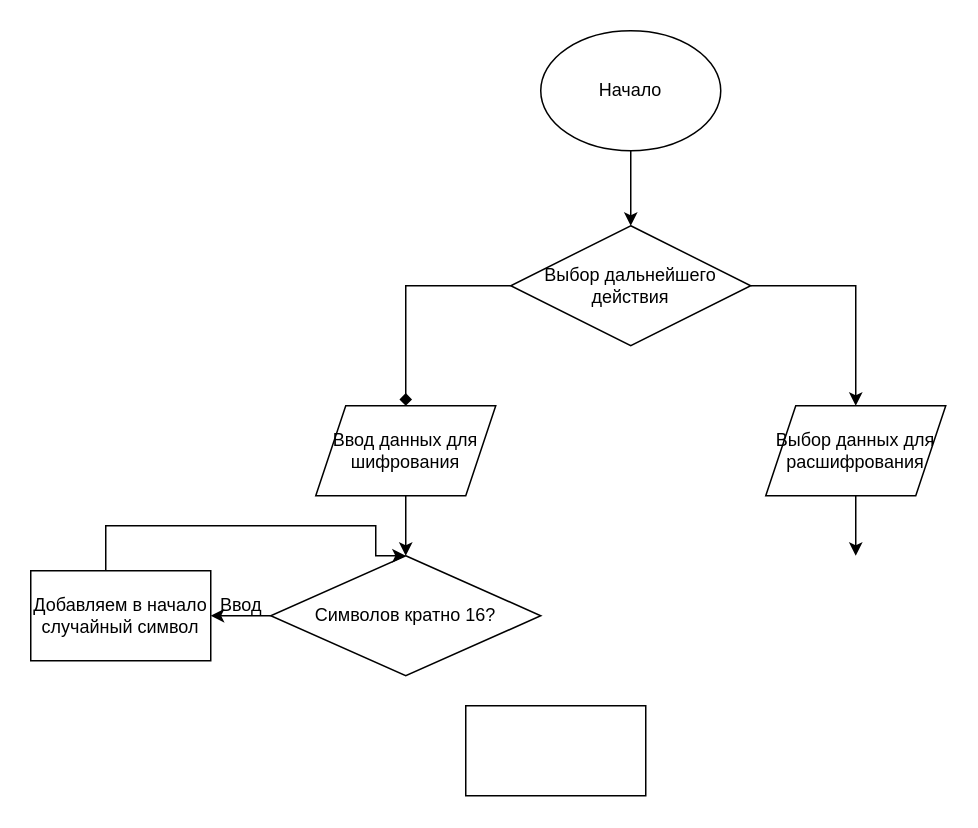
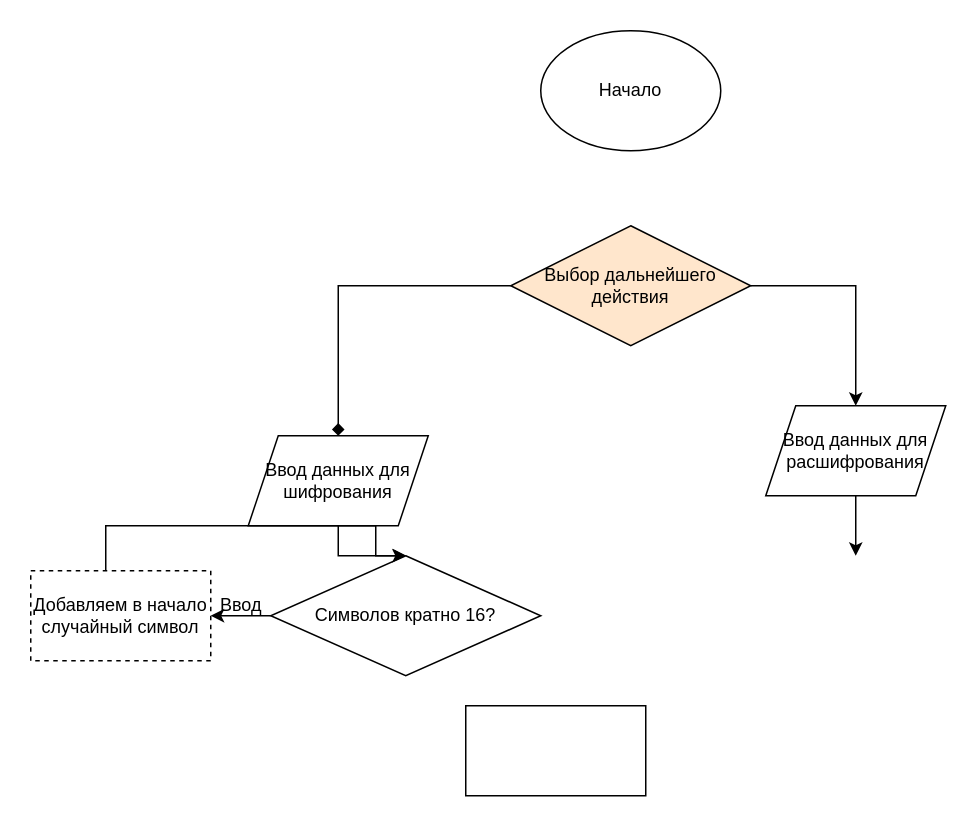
(631, 183) -> none
(631, 286) -> (631, 286)
(406, 451) -> (338, 481)
(856, 451) -> (856, 451)
(121, 616) -> (121, 616)
